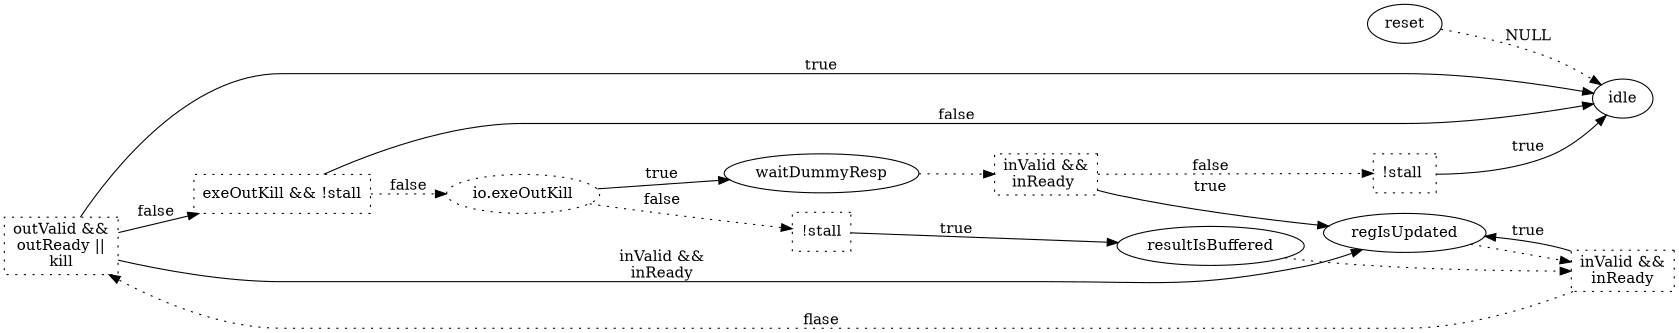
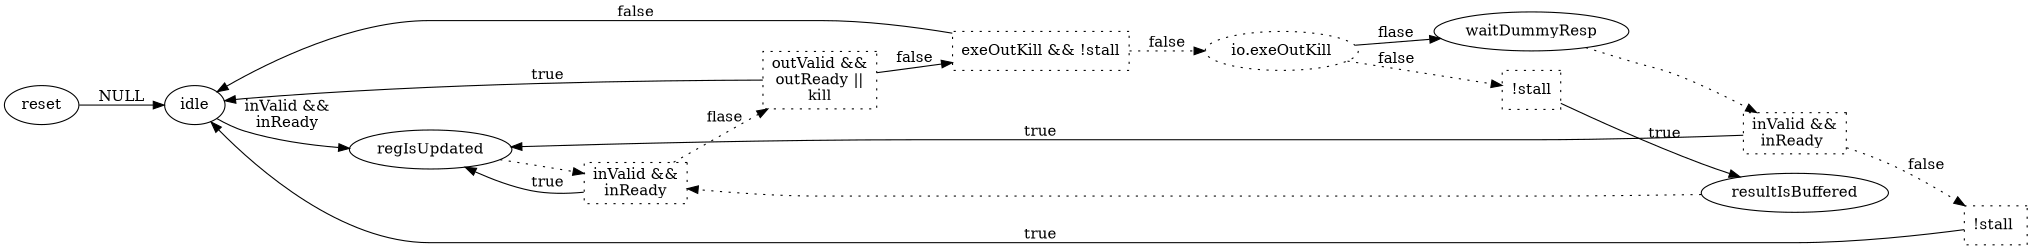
(1519, 47) -> (116, 105)
(662, 174) -> (1396, 33)
(735, 282) -> (276, 139)
